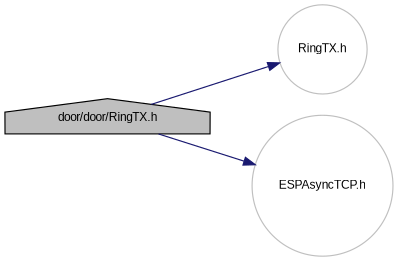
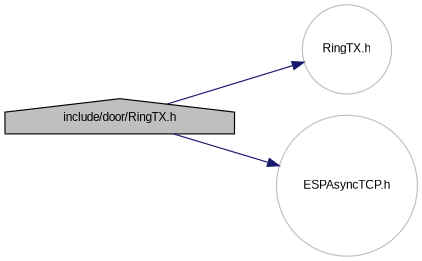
(108, 118) -> (120, 118)
